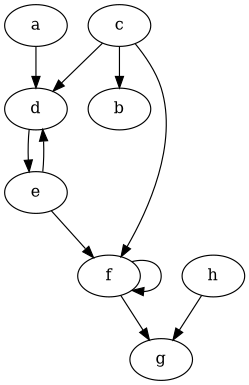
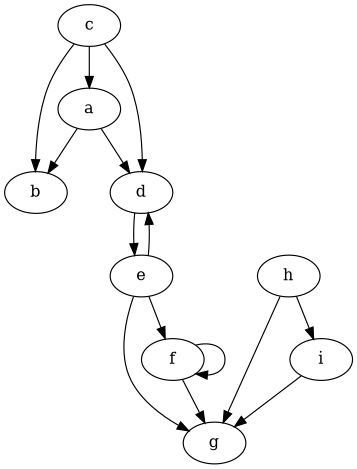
(164, 145) -> (89, 62)
none -> (66, 146)
none -> (321, 360)
none -> (127, 371)
